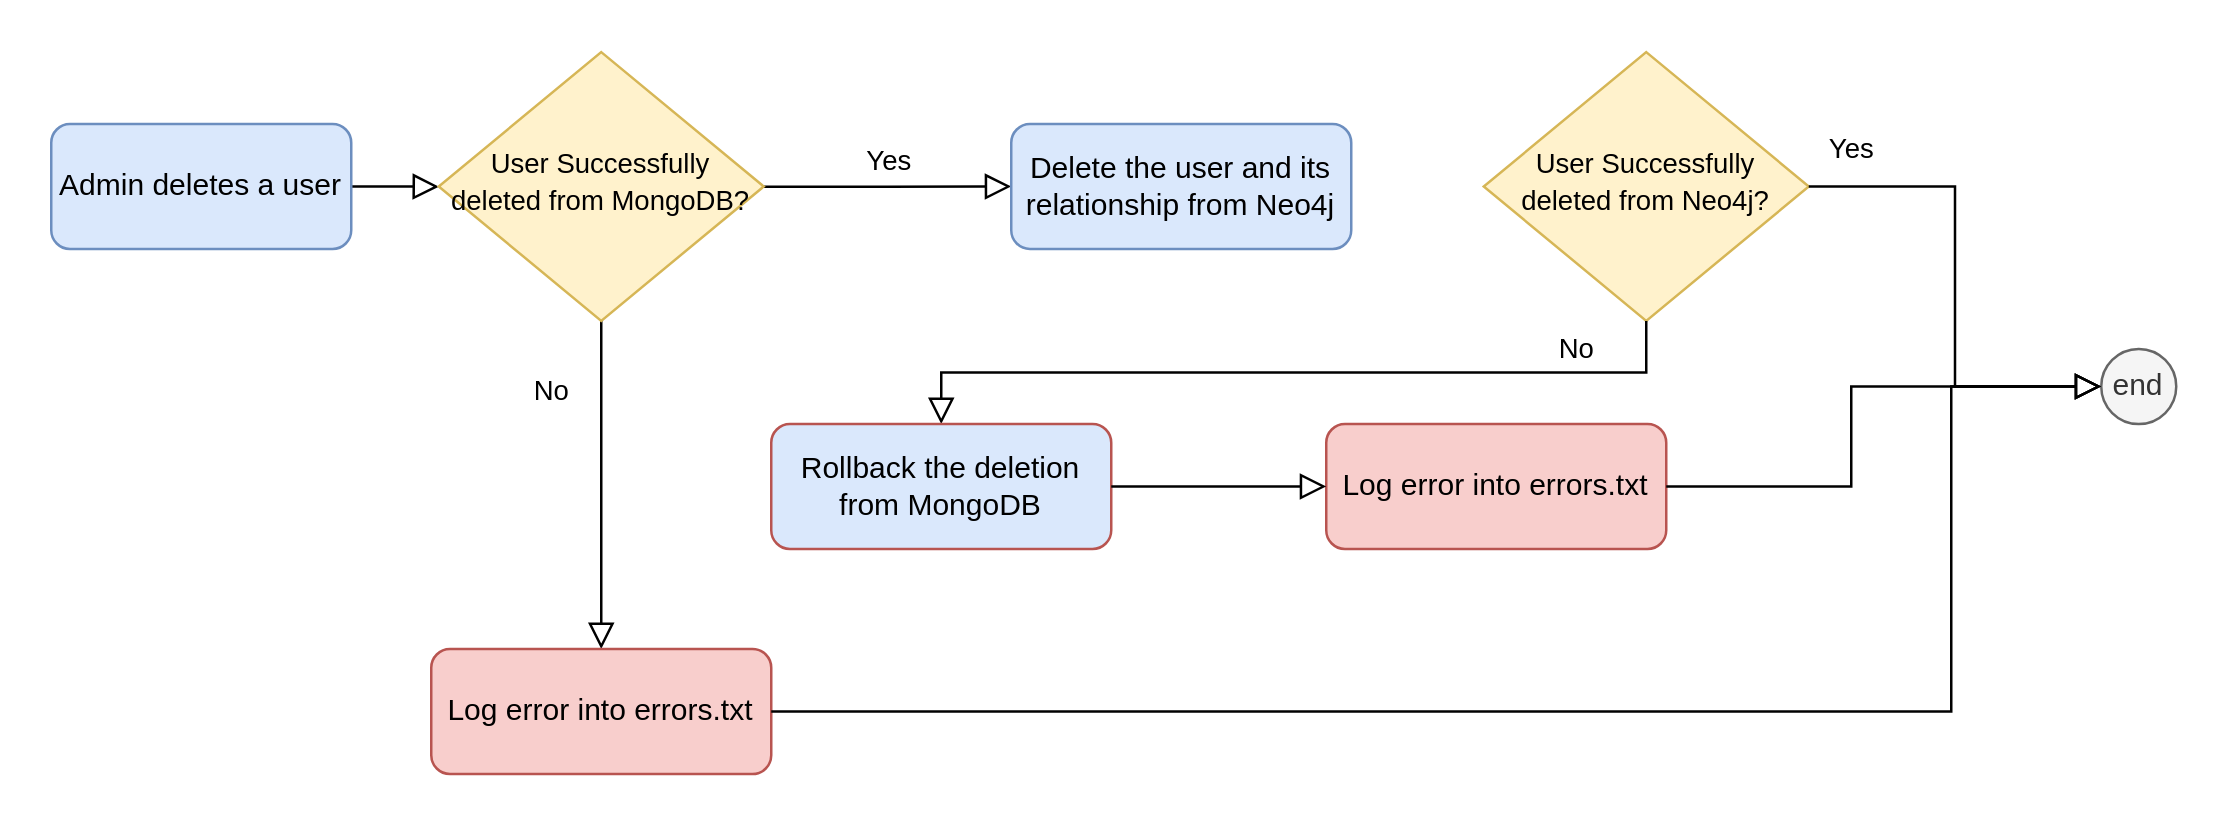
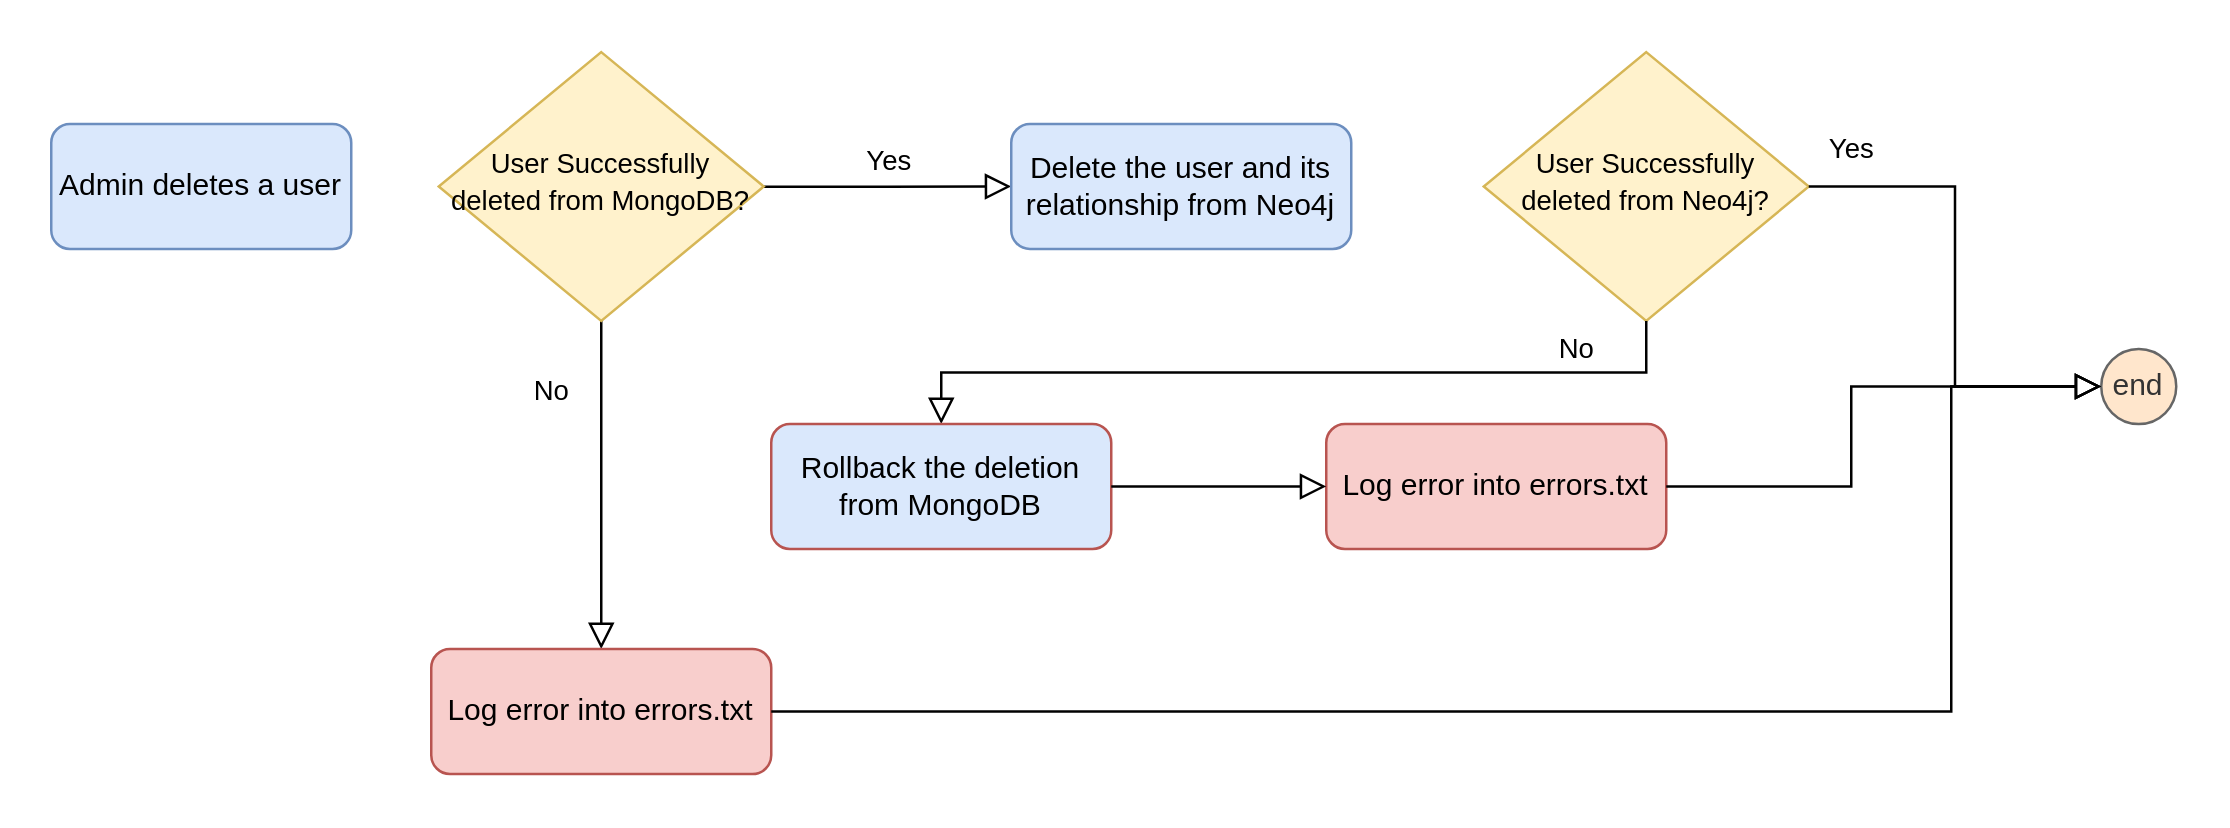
(382, 186) -> none
(2139, 386) -> (2139, 386)
